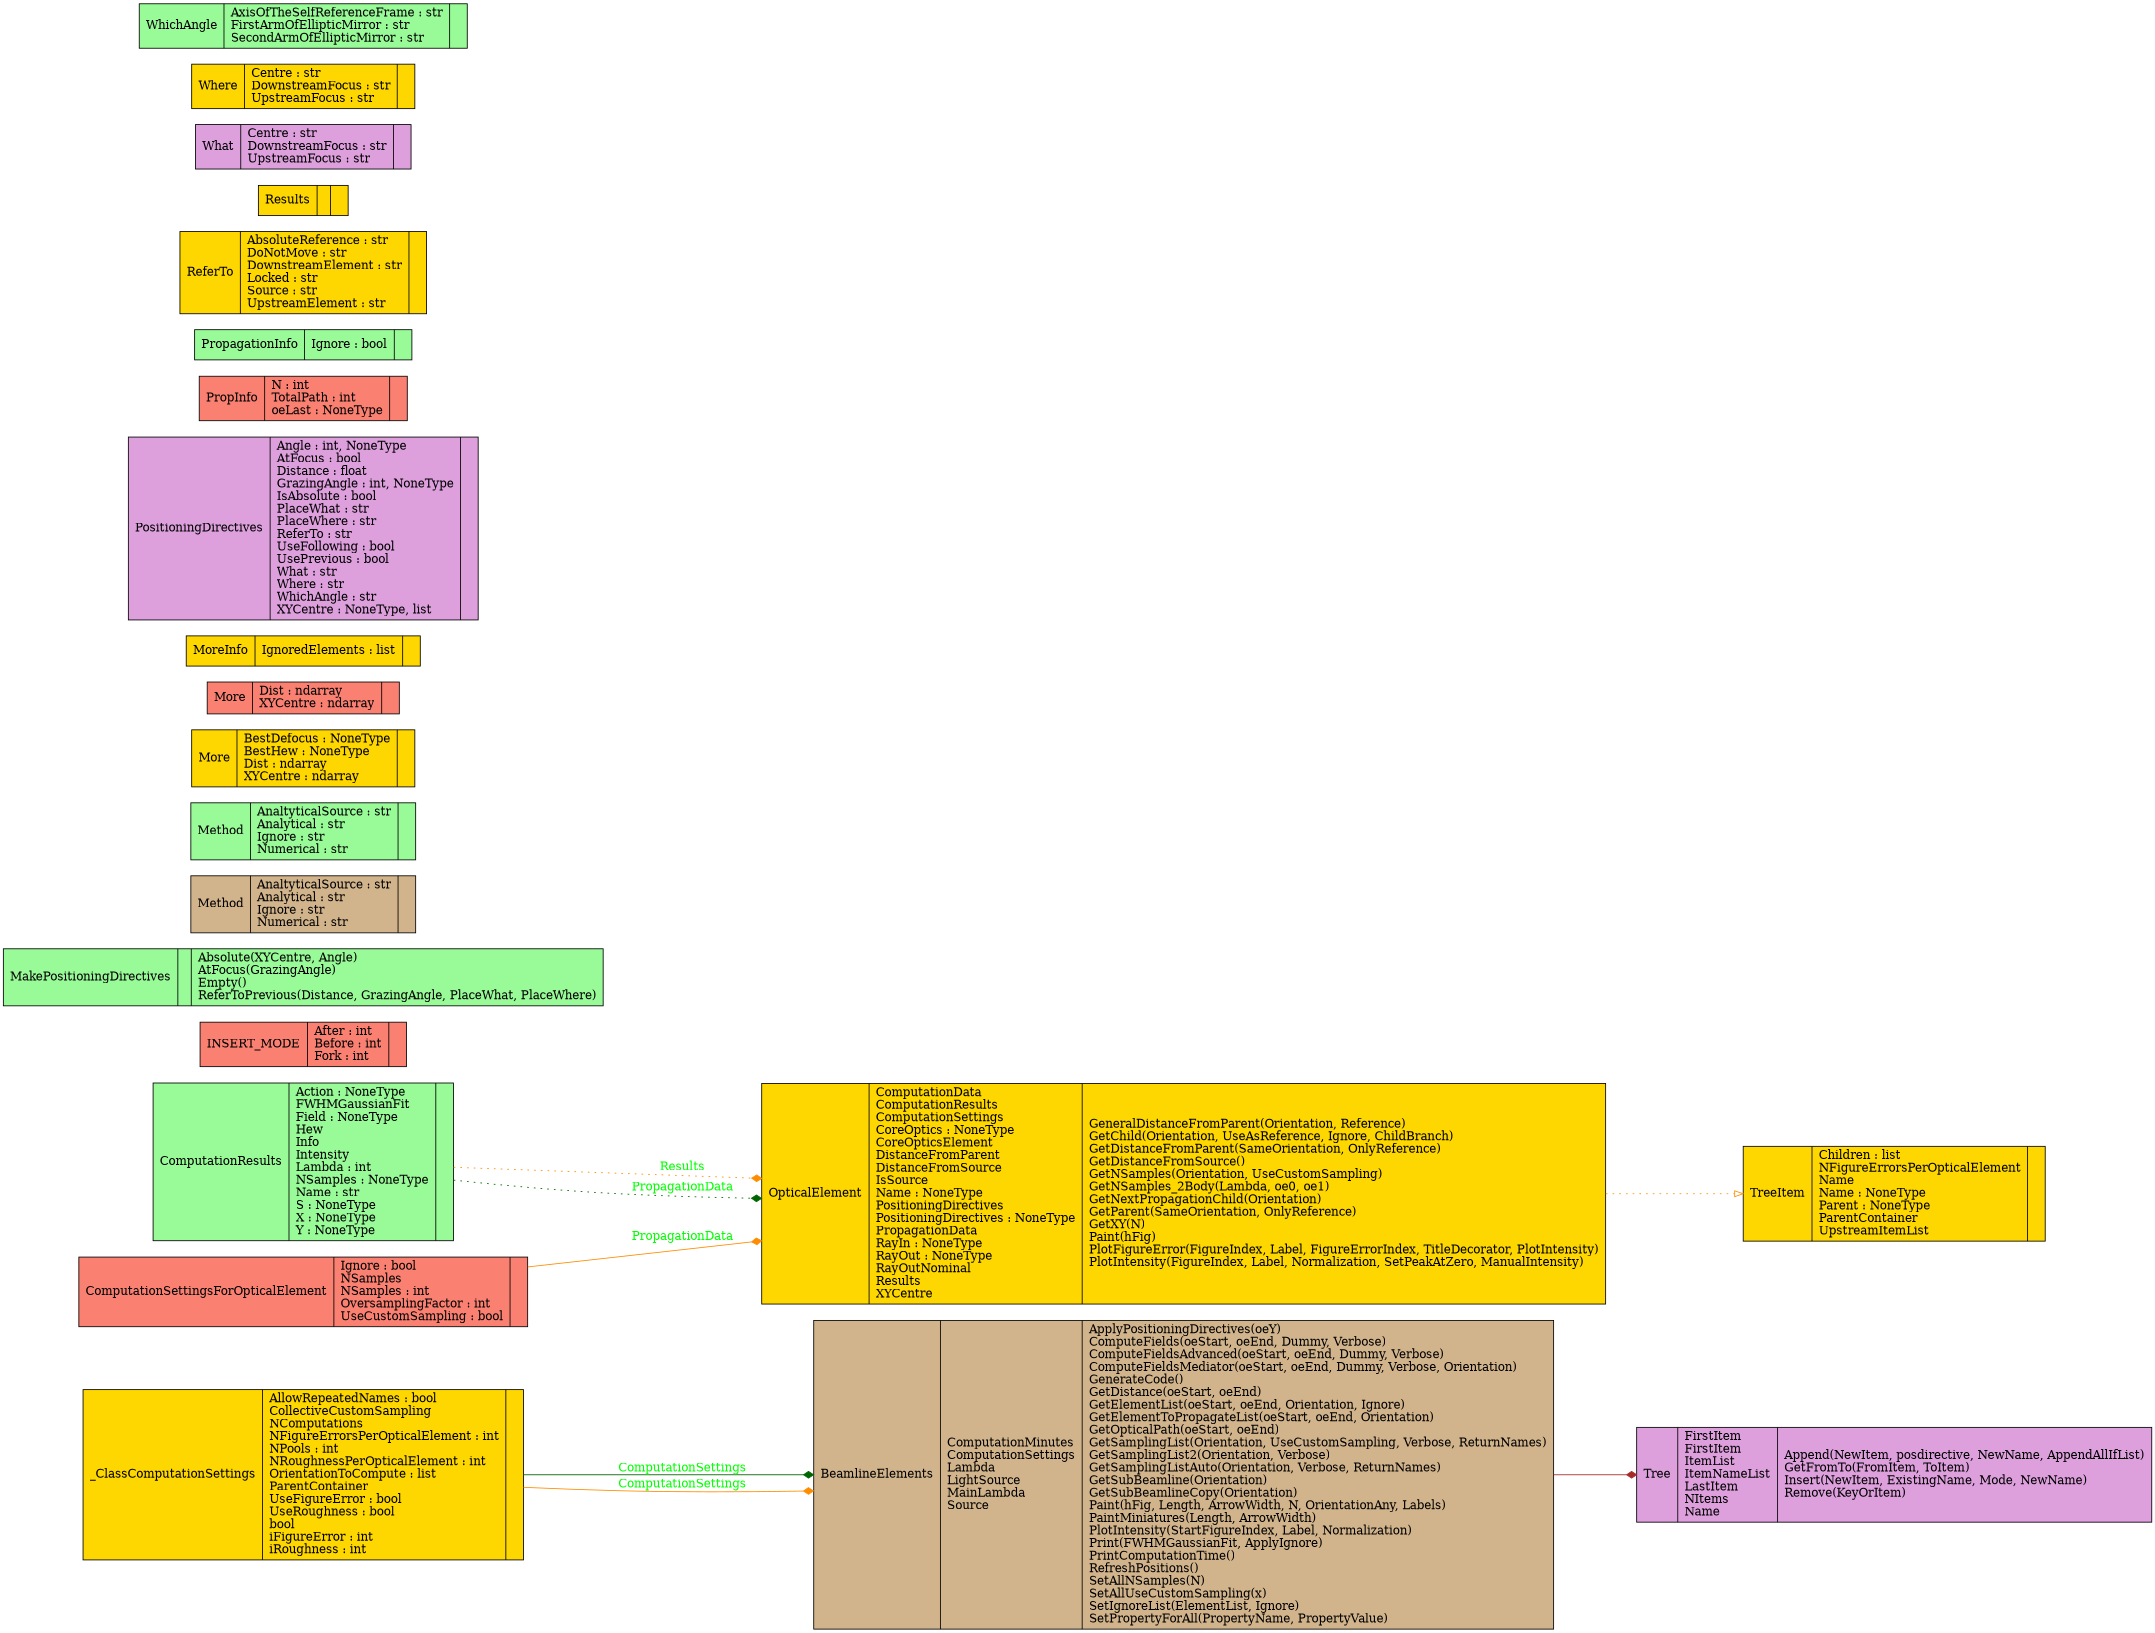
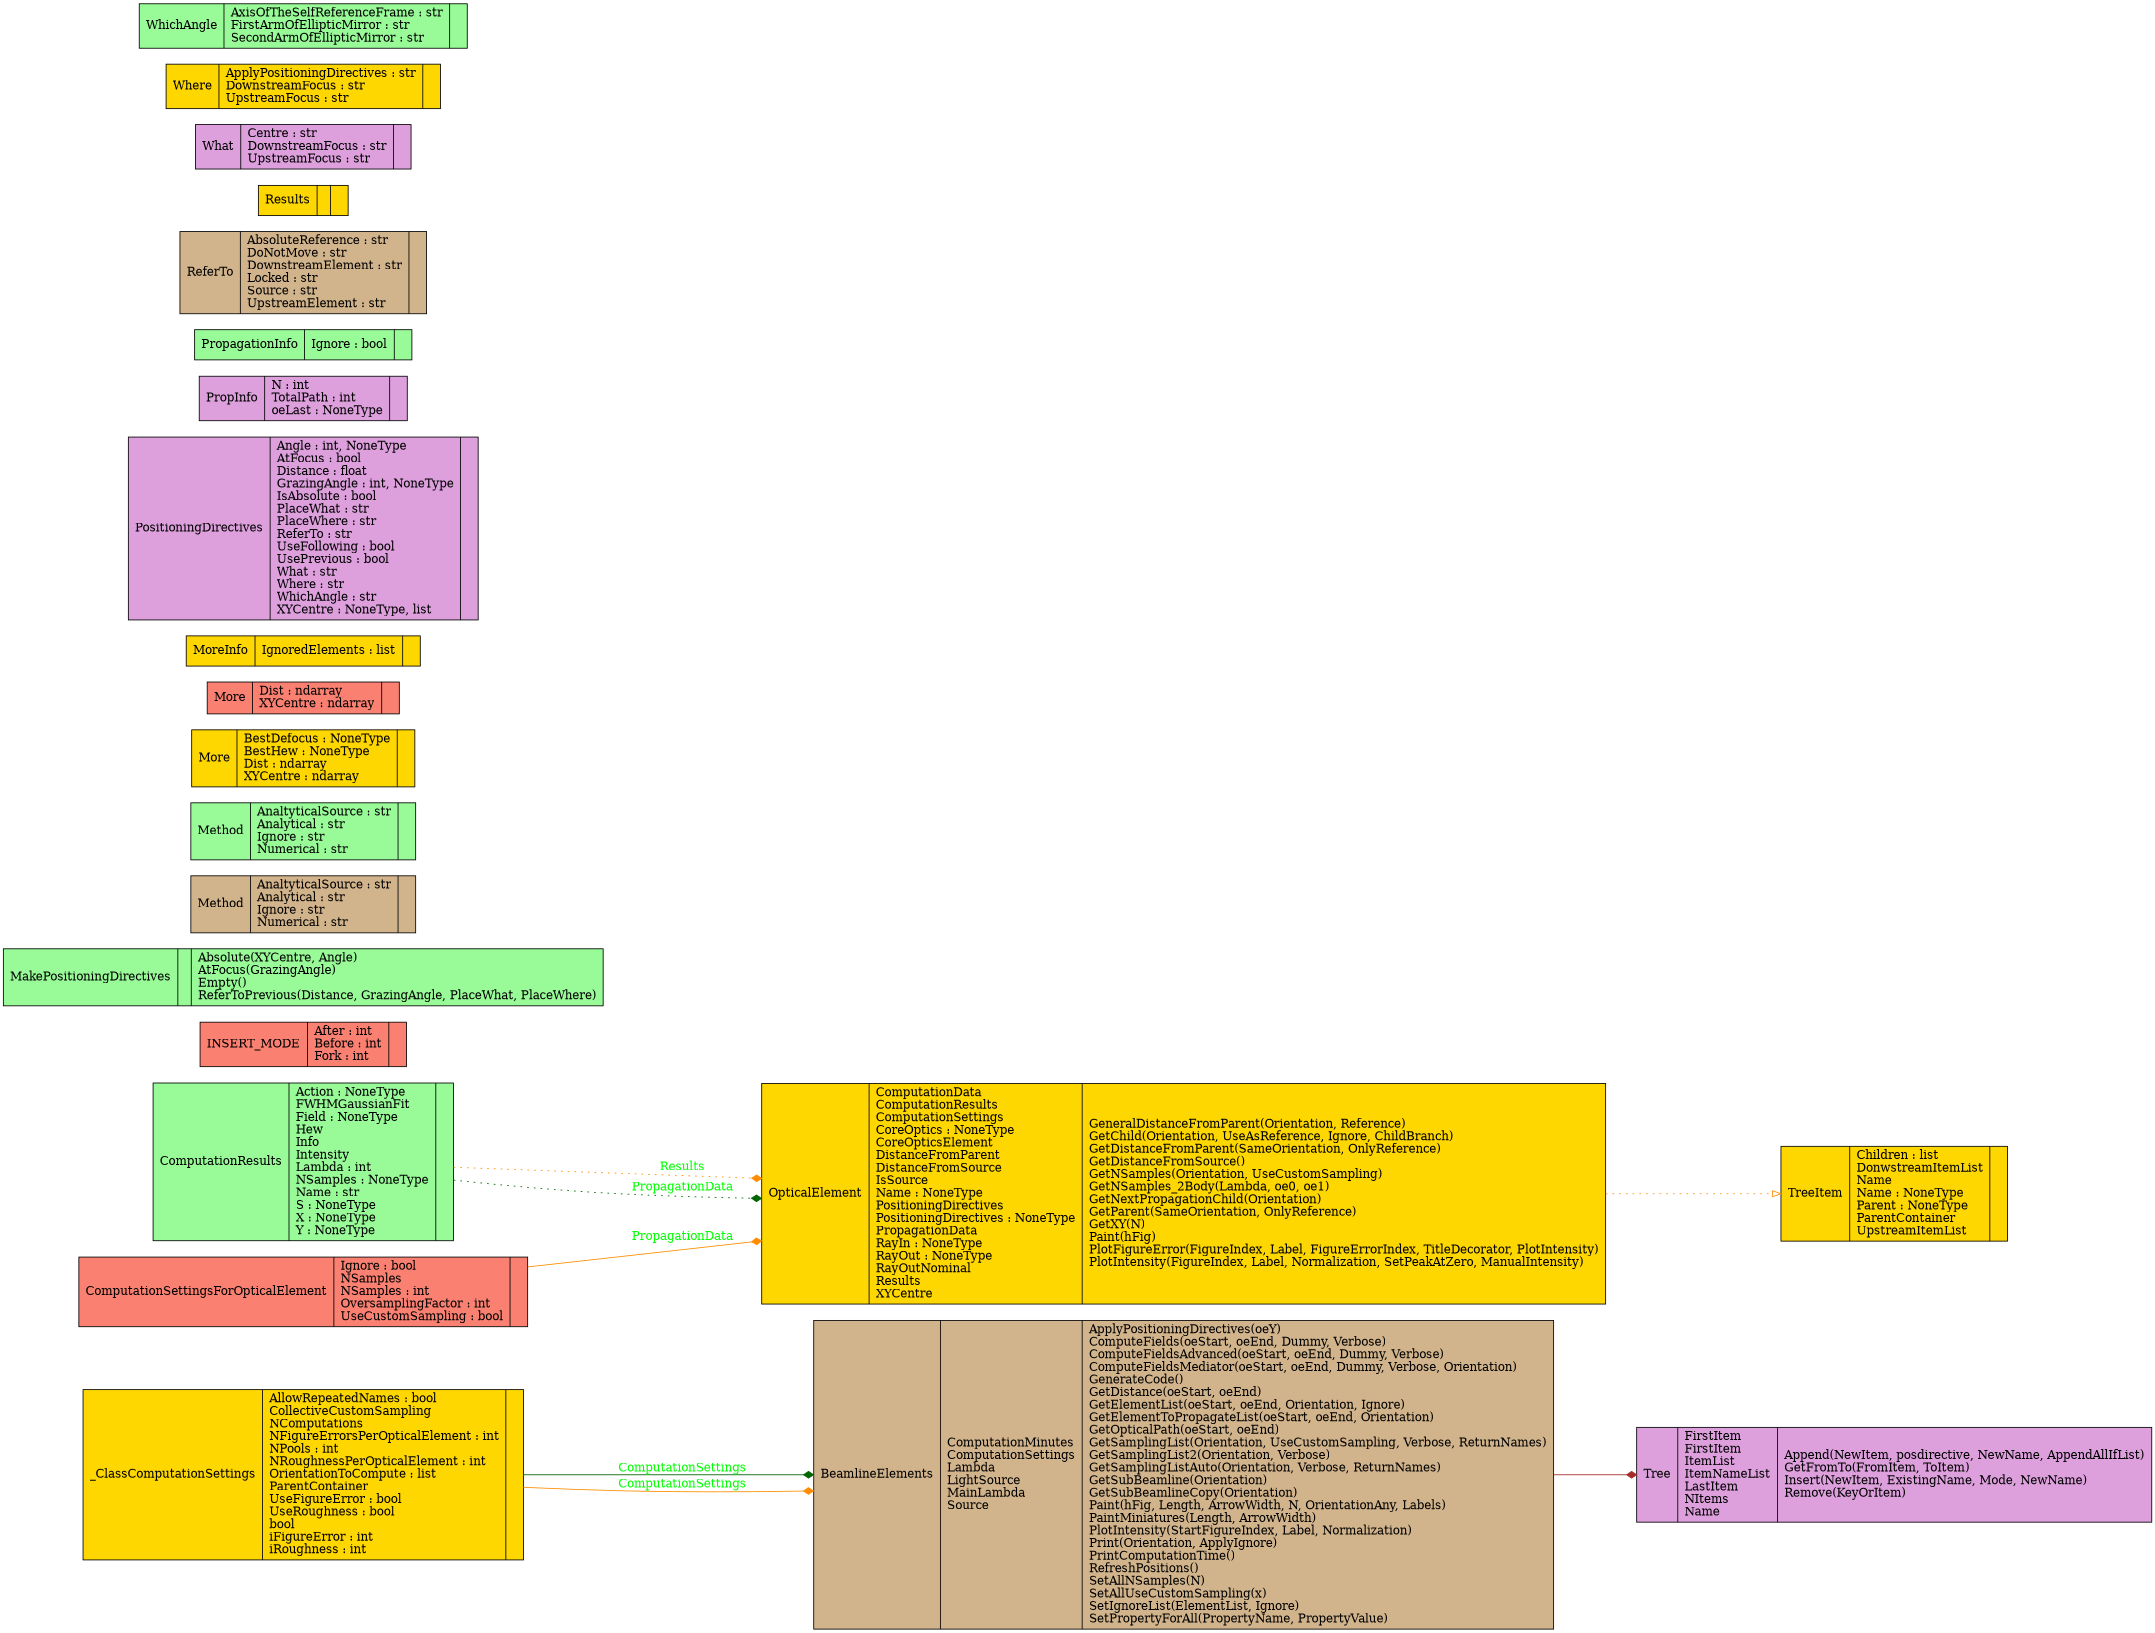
(286, 73) -> (321, 73)
(303, 273) -> (303, 273)
(303, 398) -> (303, 398)
(1920, 1168) -> (1920, 1168)
(1206, 1544) -> (1183, 1544)
